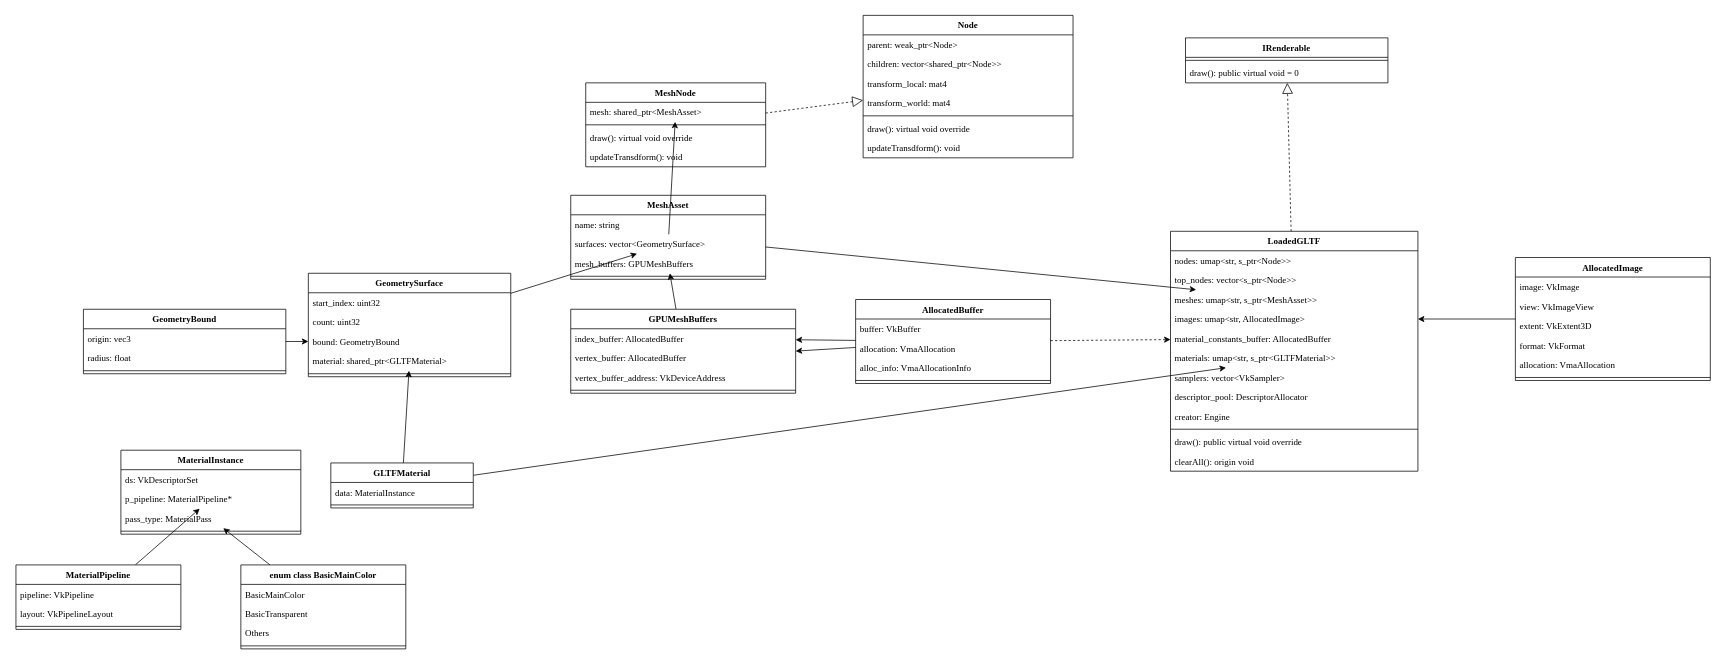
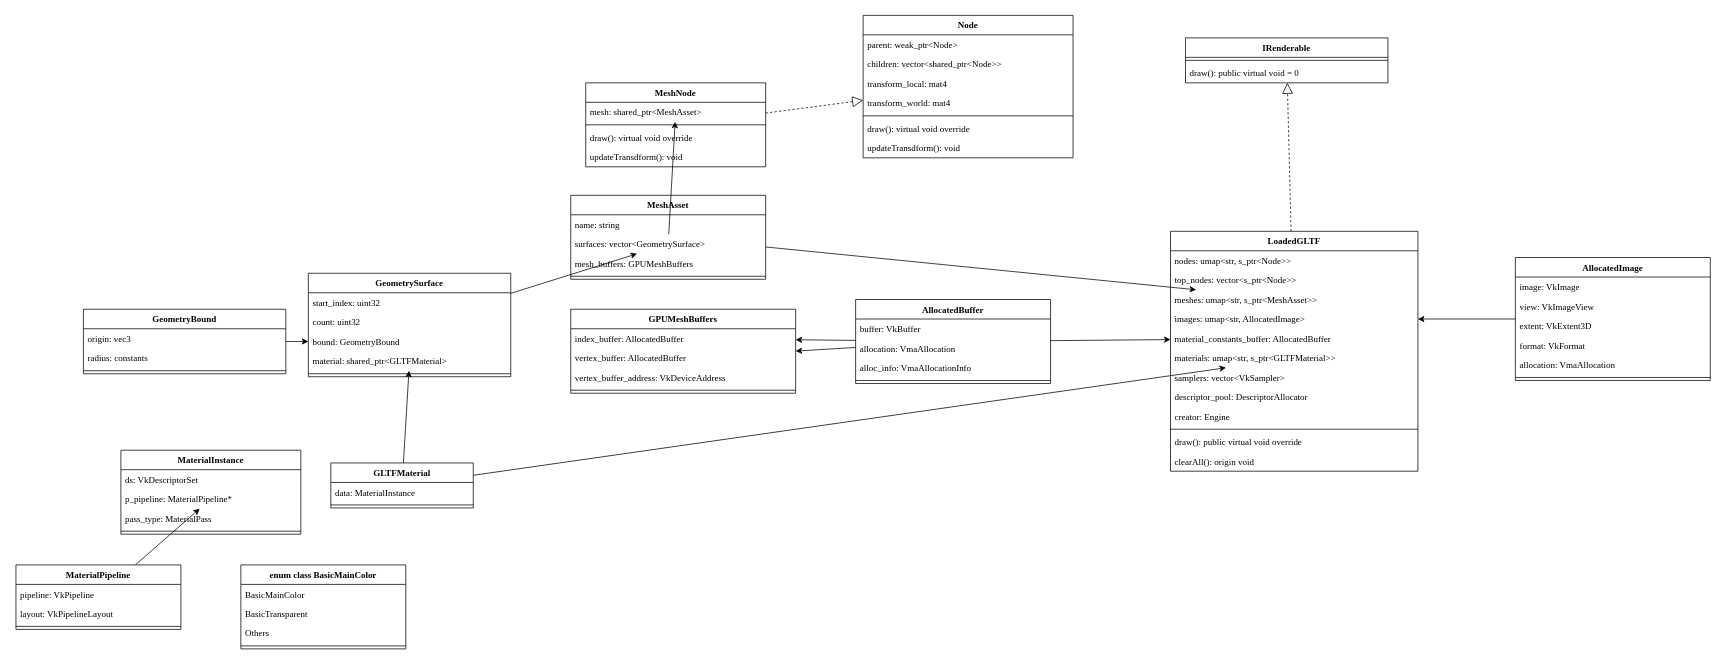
(673, 295) -> none
(1107, 340) -> (1107, 340)
(115, 359) -> (126, 359)
(251, 551) -> none
